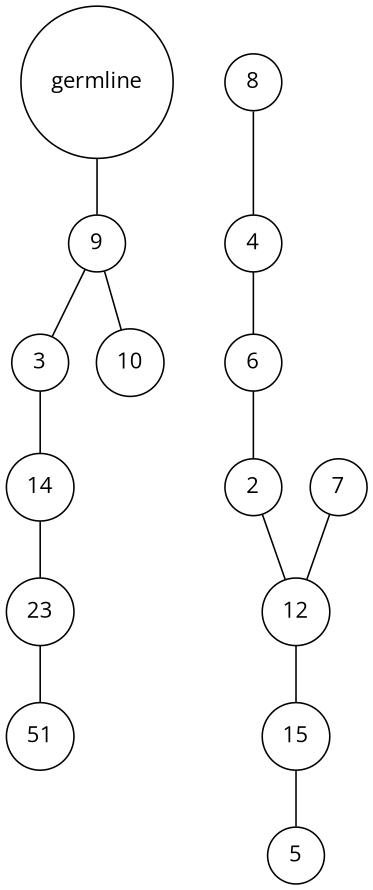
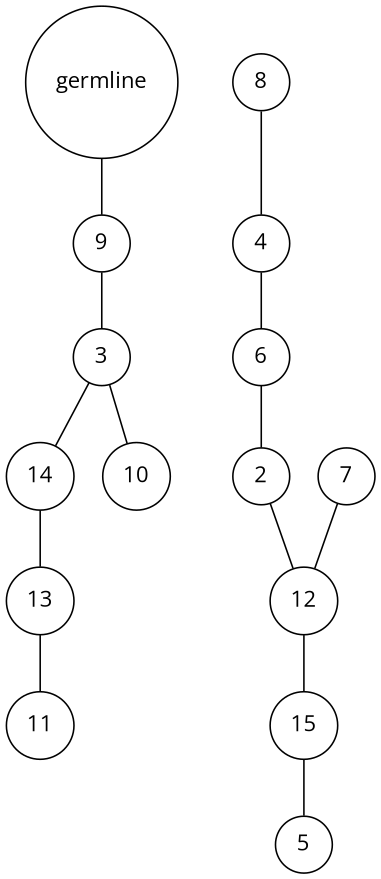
(113, 301) -> (118, 414)
(40, 612) -> (40, 601)
(40, 736) -> (40, 726)
